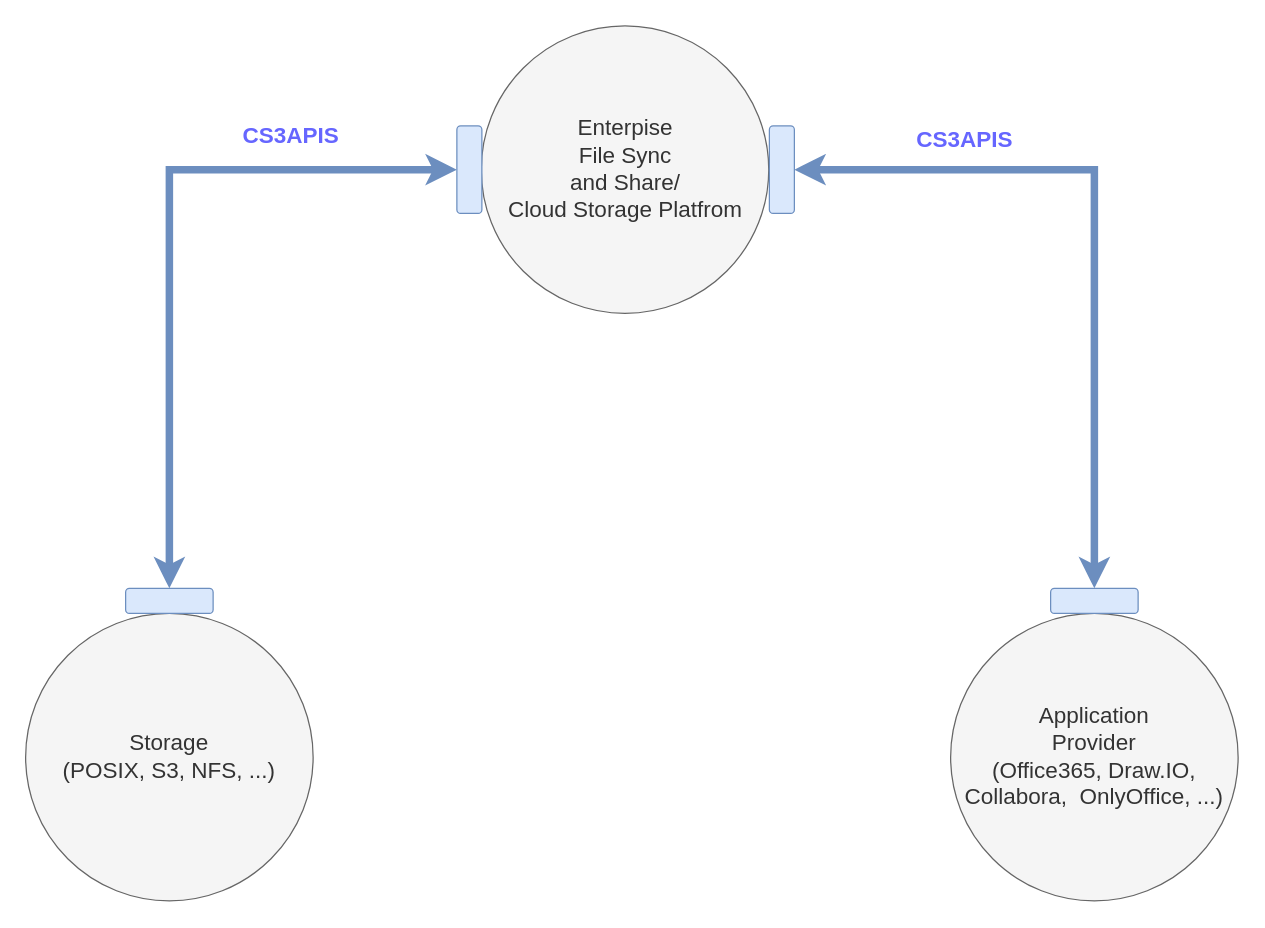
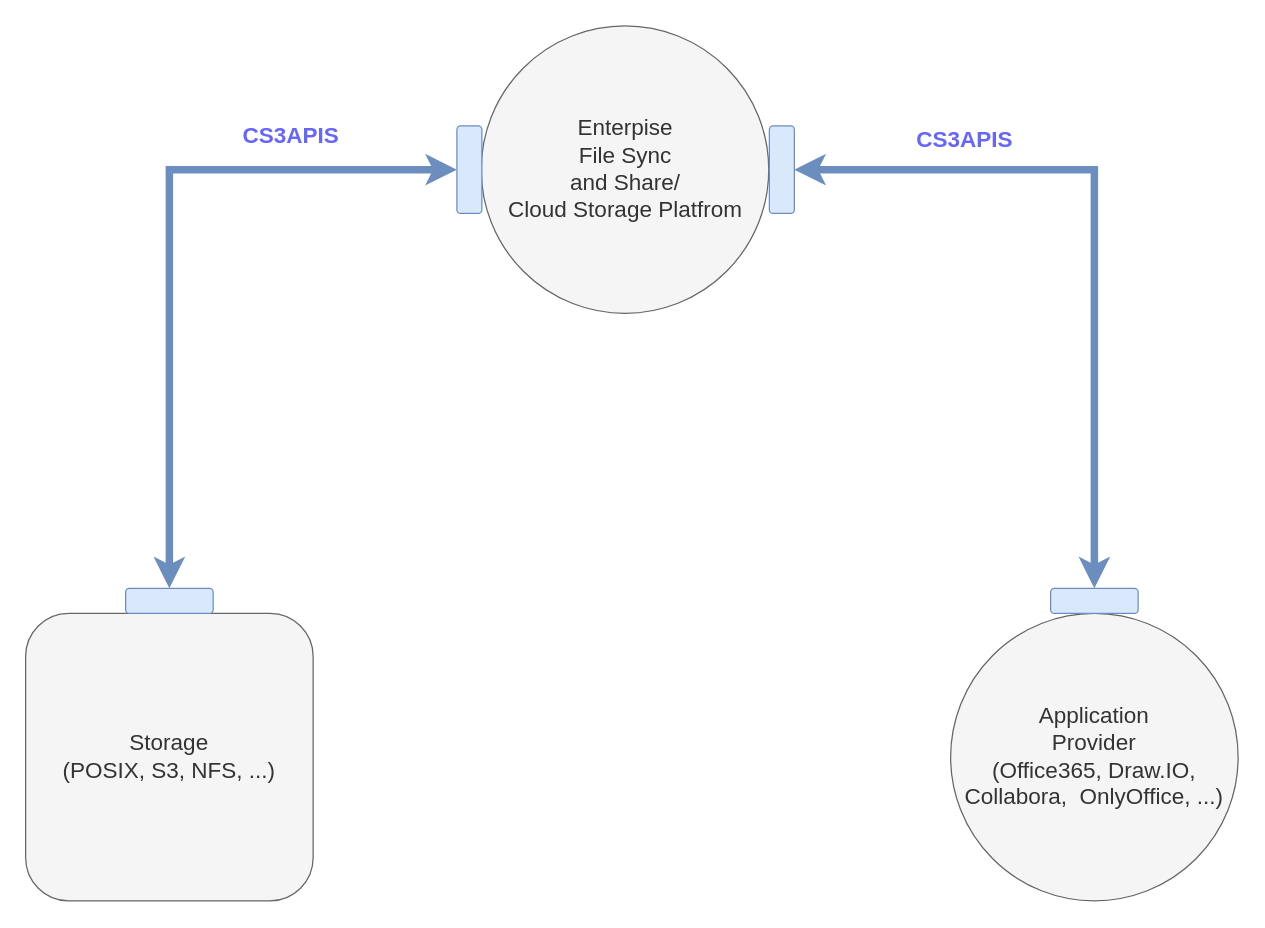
(169, 757) -> (169, 757)
